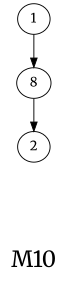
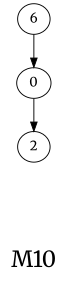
(34, 19) -> (34, 19)
(34, 83) -> (34, 83)
